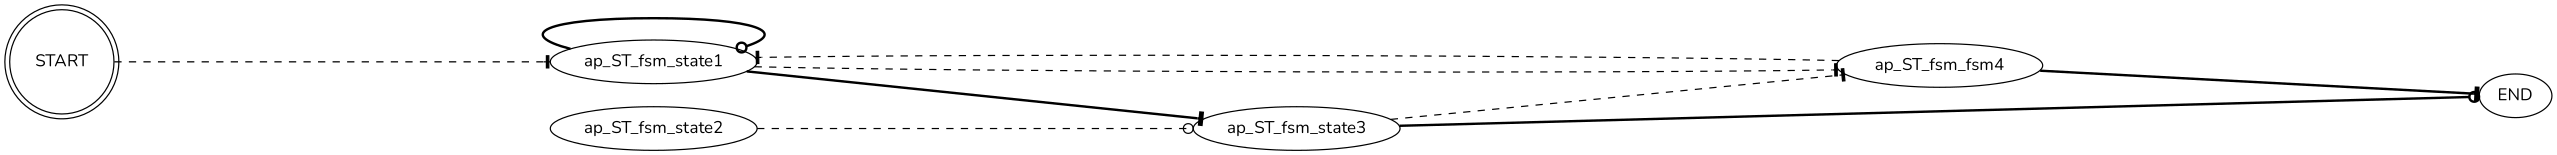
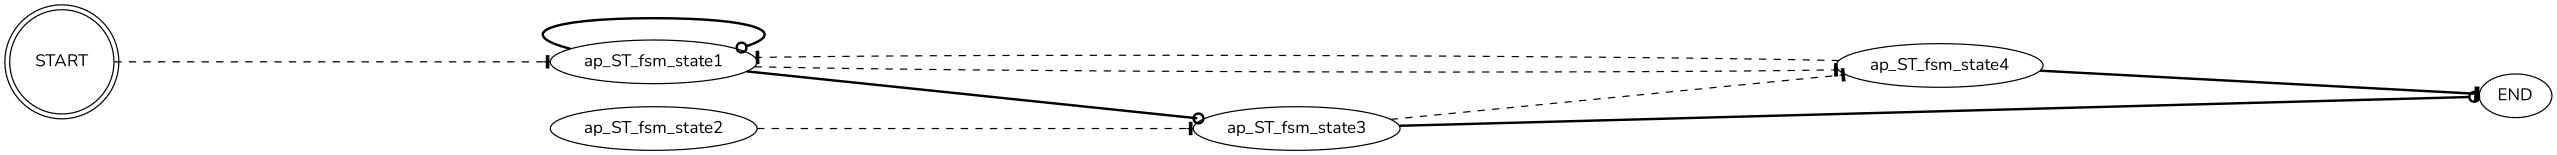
(1940, 65) -> (1940, 65)
(972, 95) -> (972, 95)
(972, 129) -> (972, 129)
